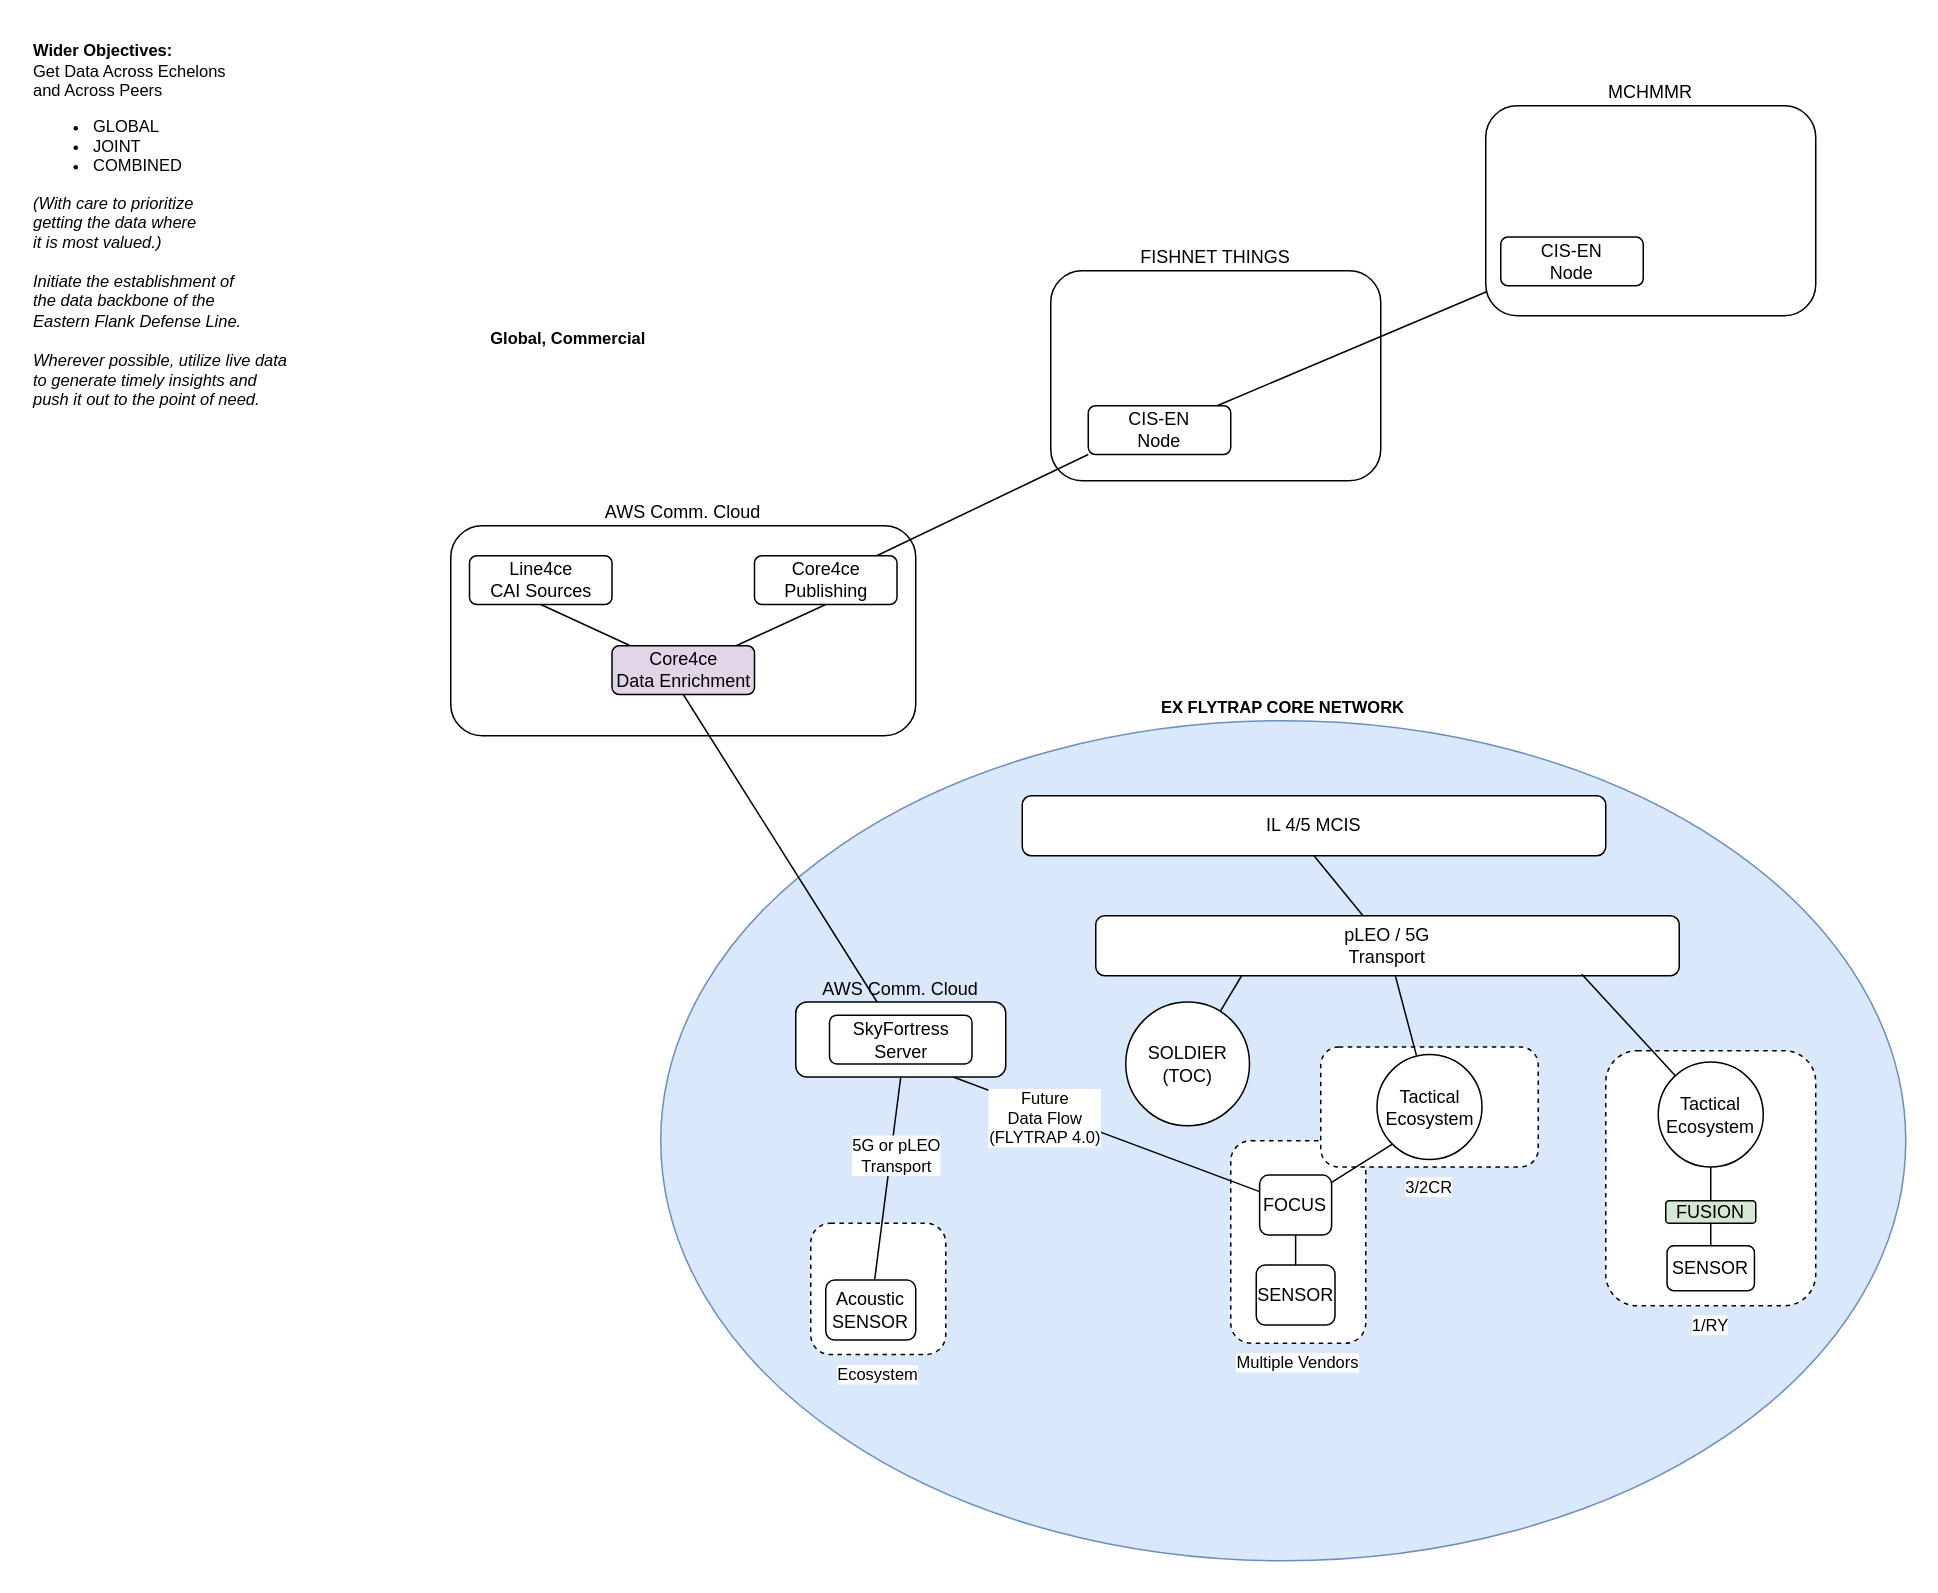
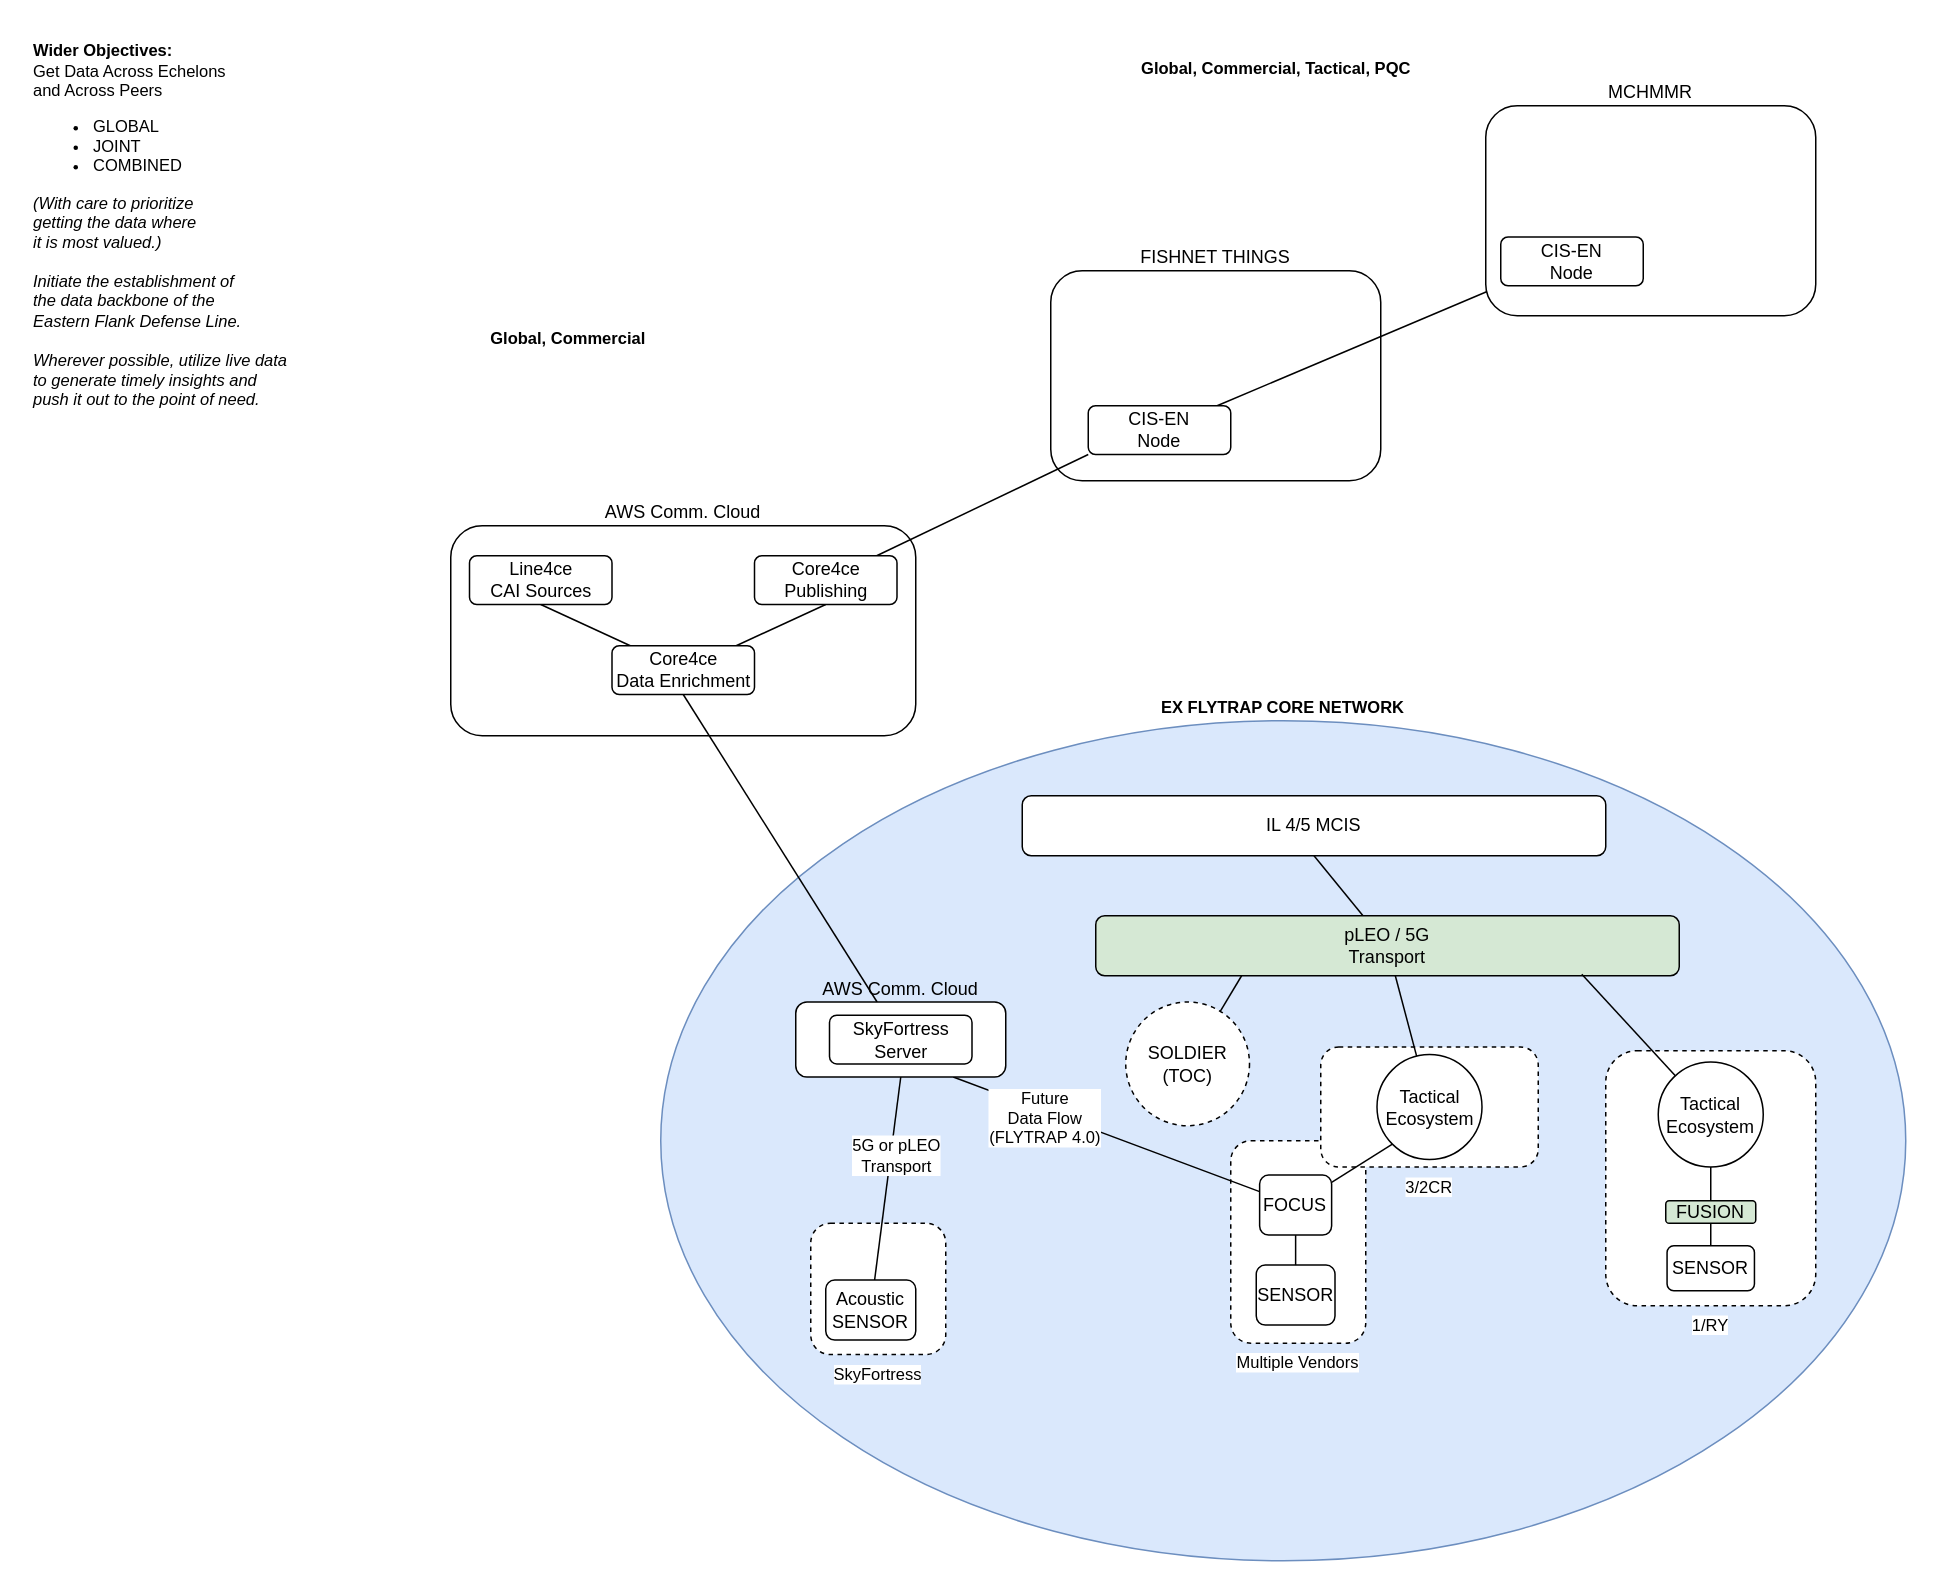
none -> (1276, 68)
(683, 670) -> (683, 670)
(1388, 946) -> (1388, 946)
(1188, 1064) -> (1188, 1064)
(878, 1376) -> (878, 1376)
